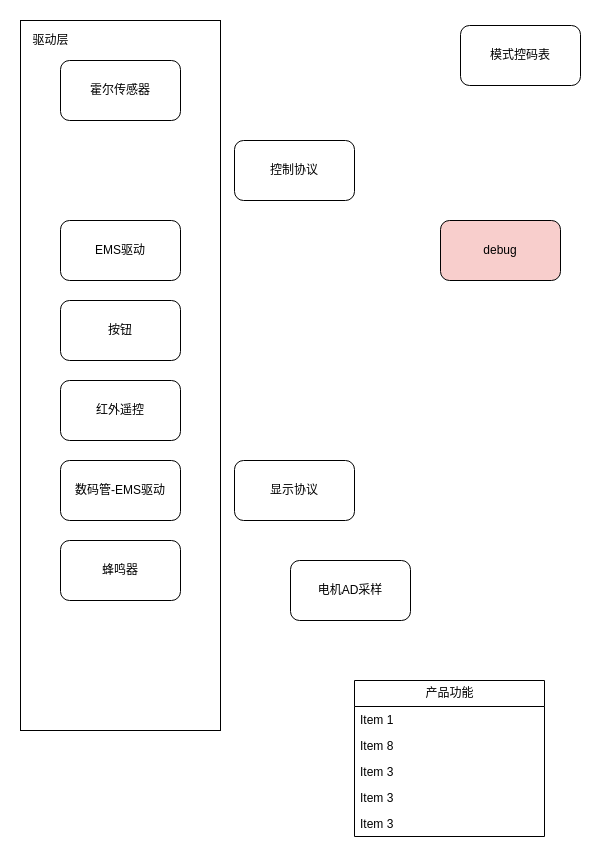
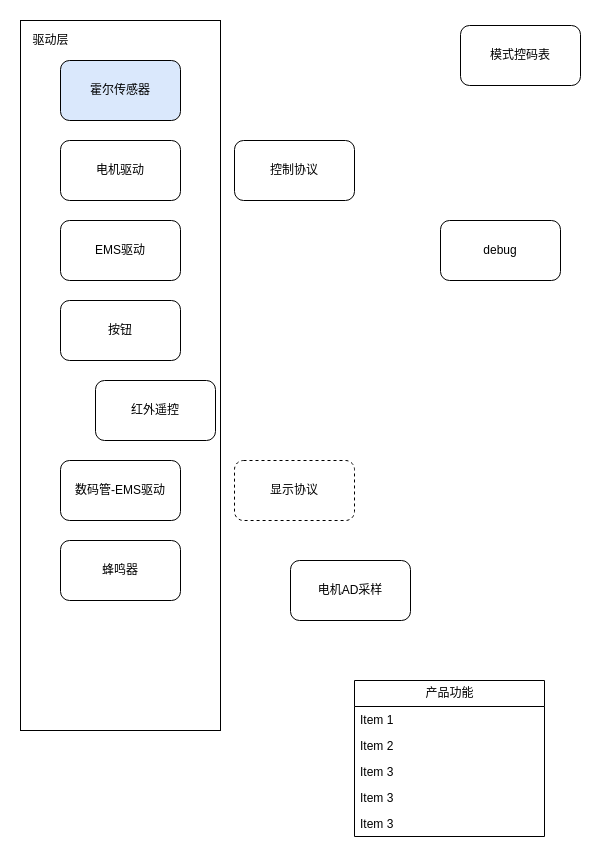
(121, 91) -> (121, 91)
none -> (121, 171)
(501, 251) -> (501, 251)
(121, 411) -> (156, 411)
(295, 491) -> (295, 491)
(379, 747) -> (379, 747)
